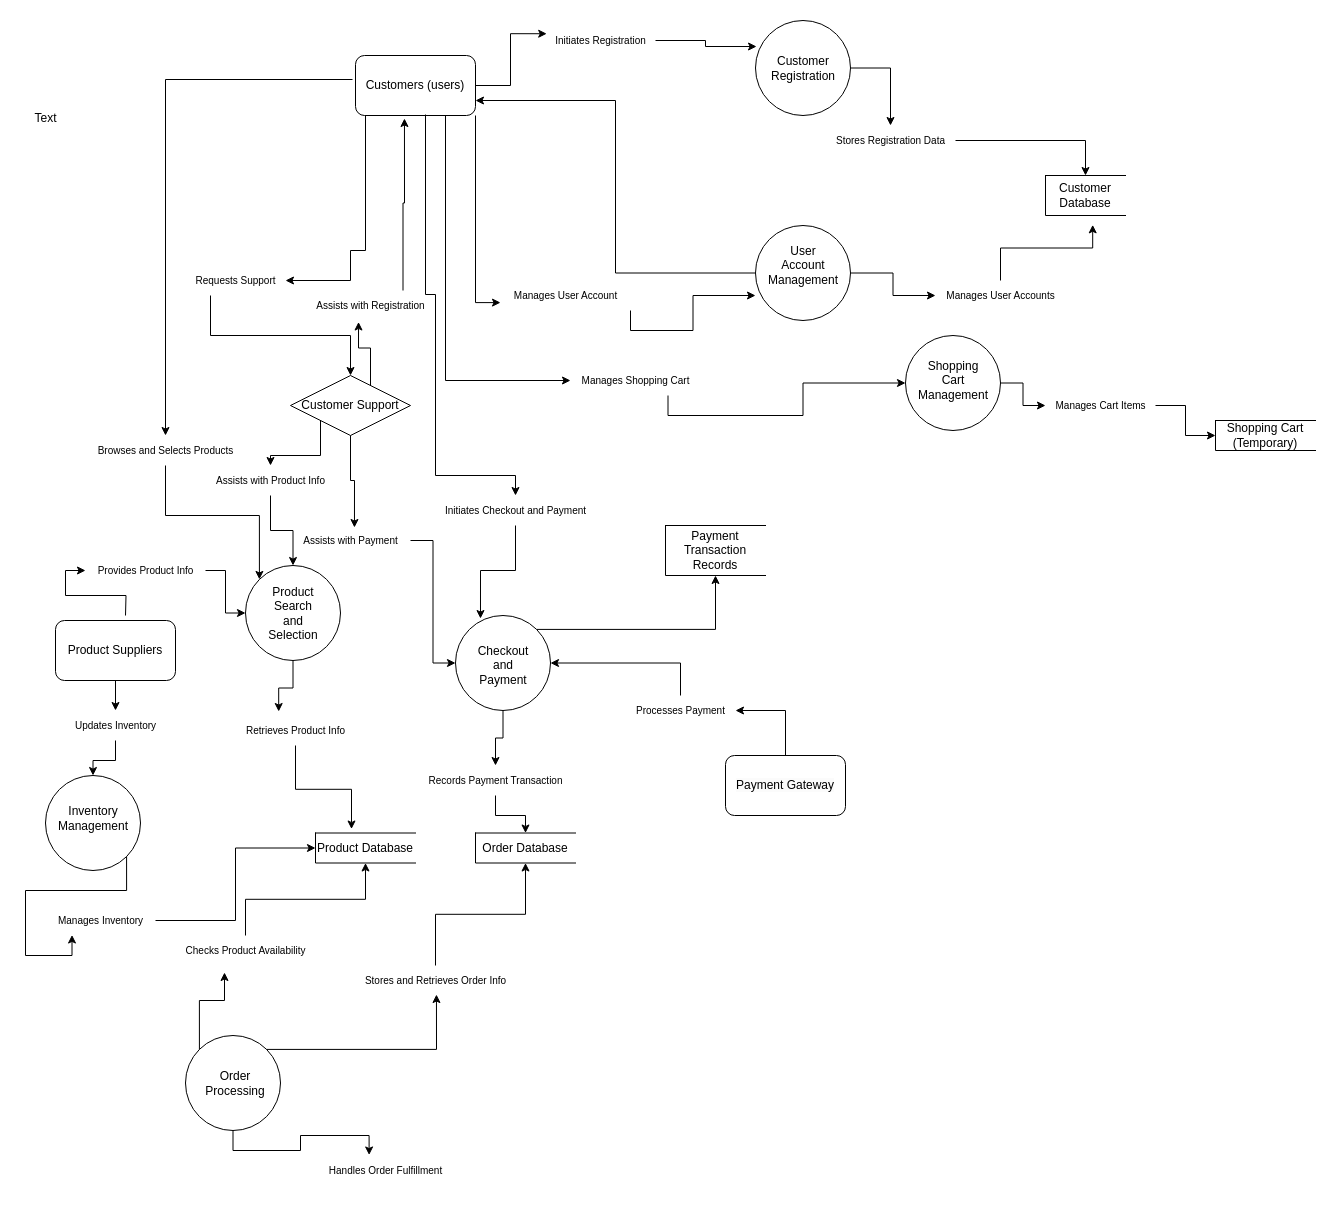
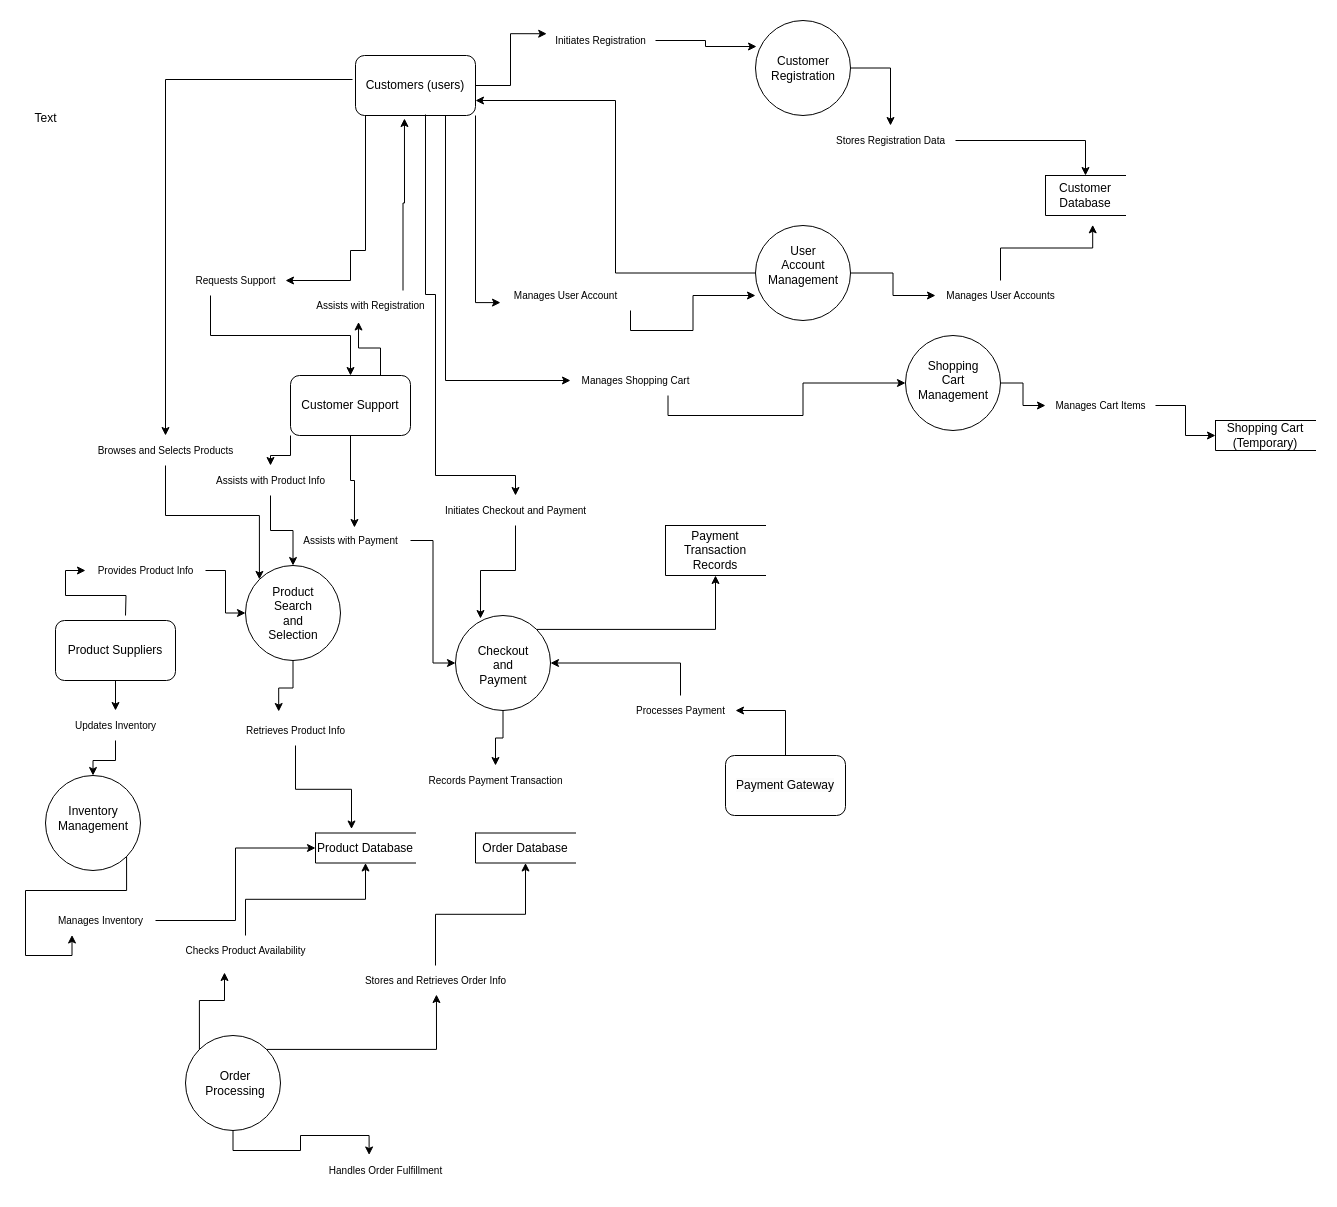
(351, 406) -> (351, 406)
(506, 816) -> none
